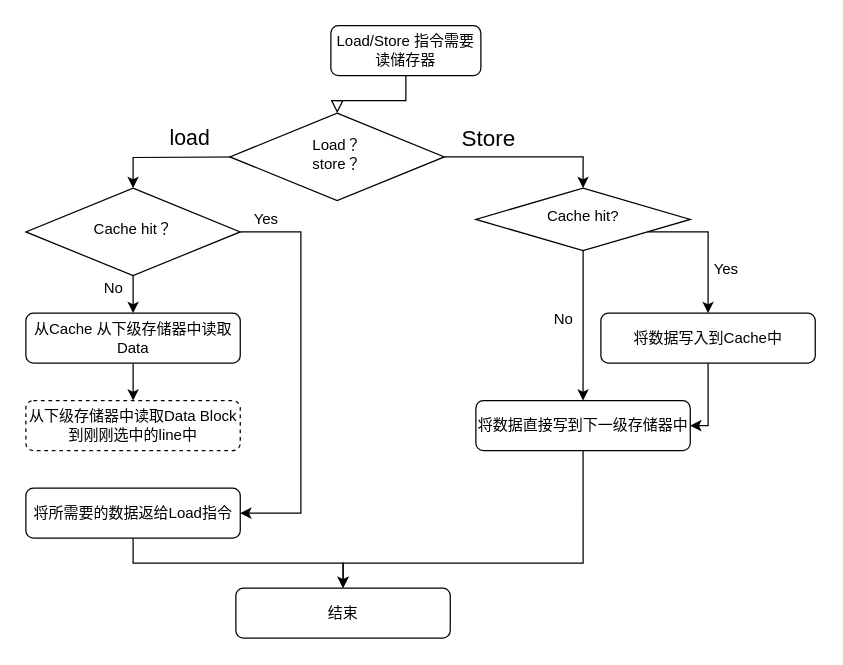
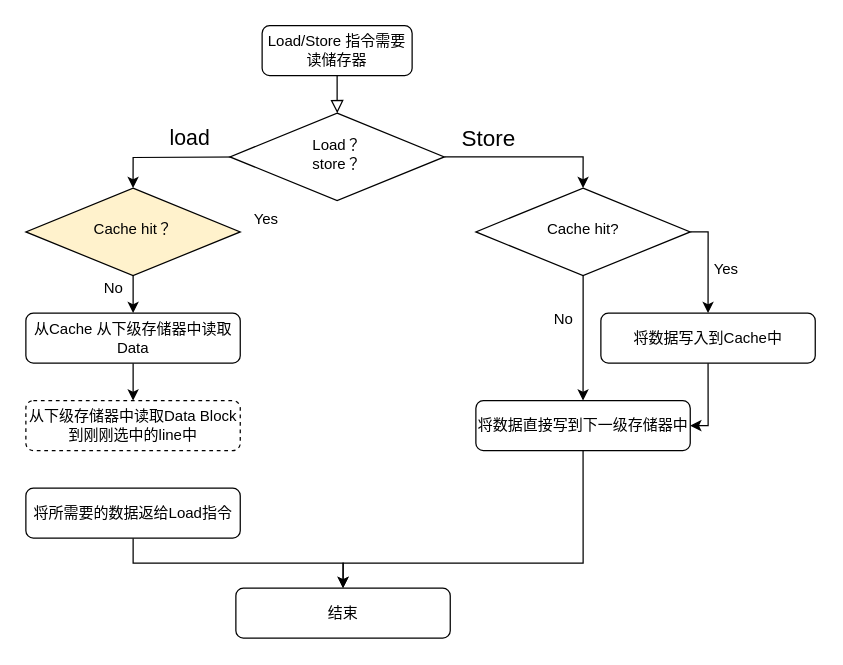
(406, 51) -> (337, 51)
(583, 219) -> (583, 232)
(133, 232) -> (133, 232)
(301, 368) -> none
